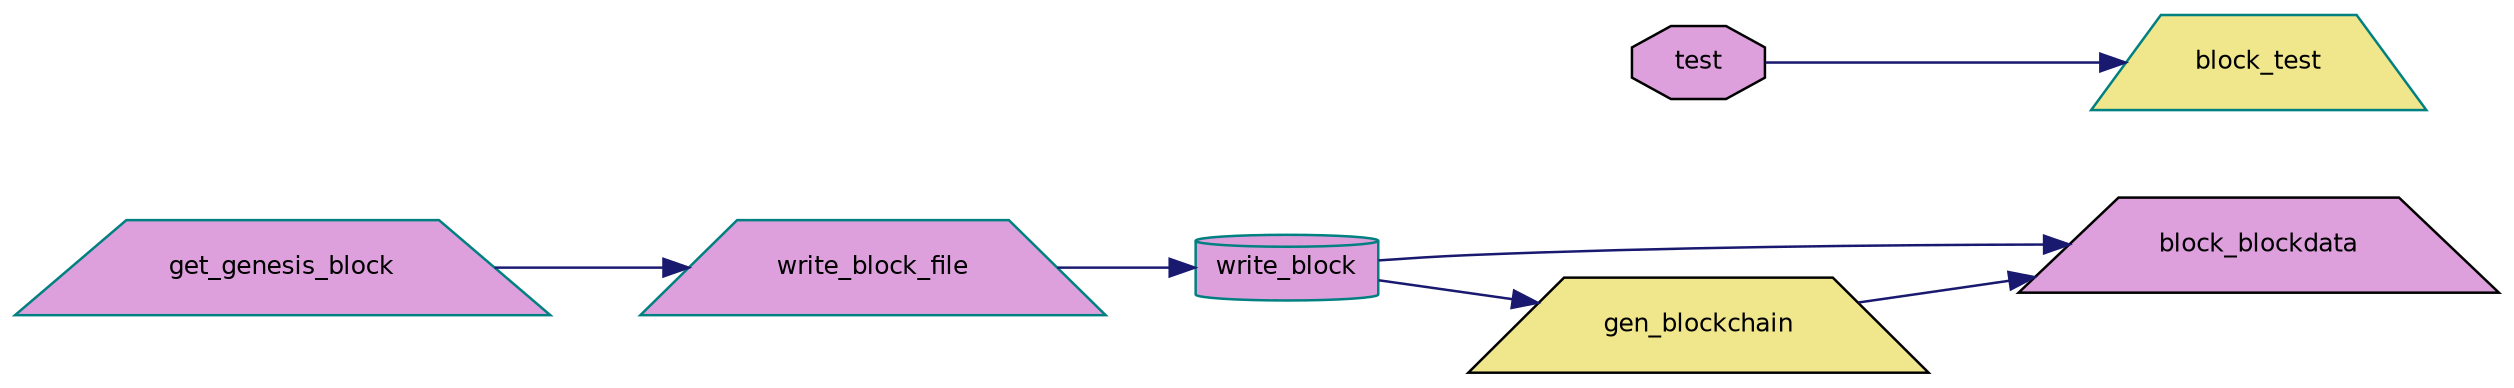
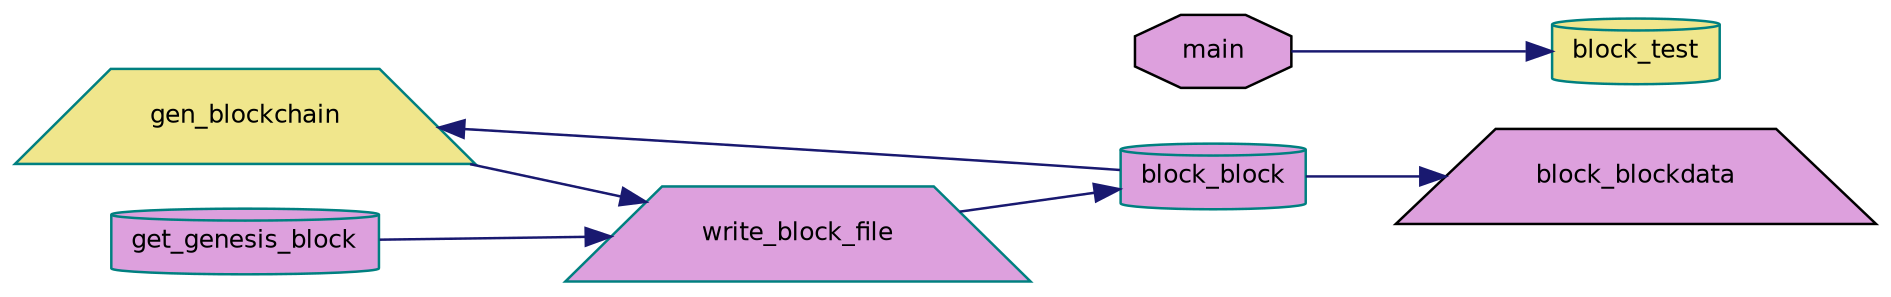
(1698, 63) -> (1213, 51)
(2259, 63) -> (1636, 51)
(283, 268) -> (245, 241)
(1287, 268) -> (1213, 176)
(1934, 292) -> (546, 180)
(1698, 325) -> (245, 116)
